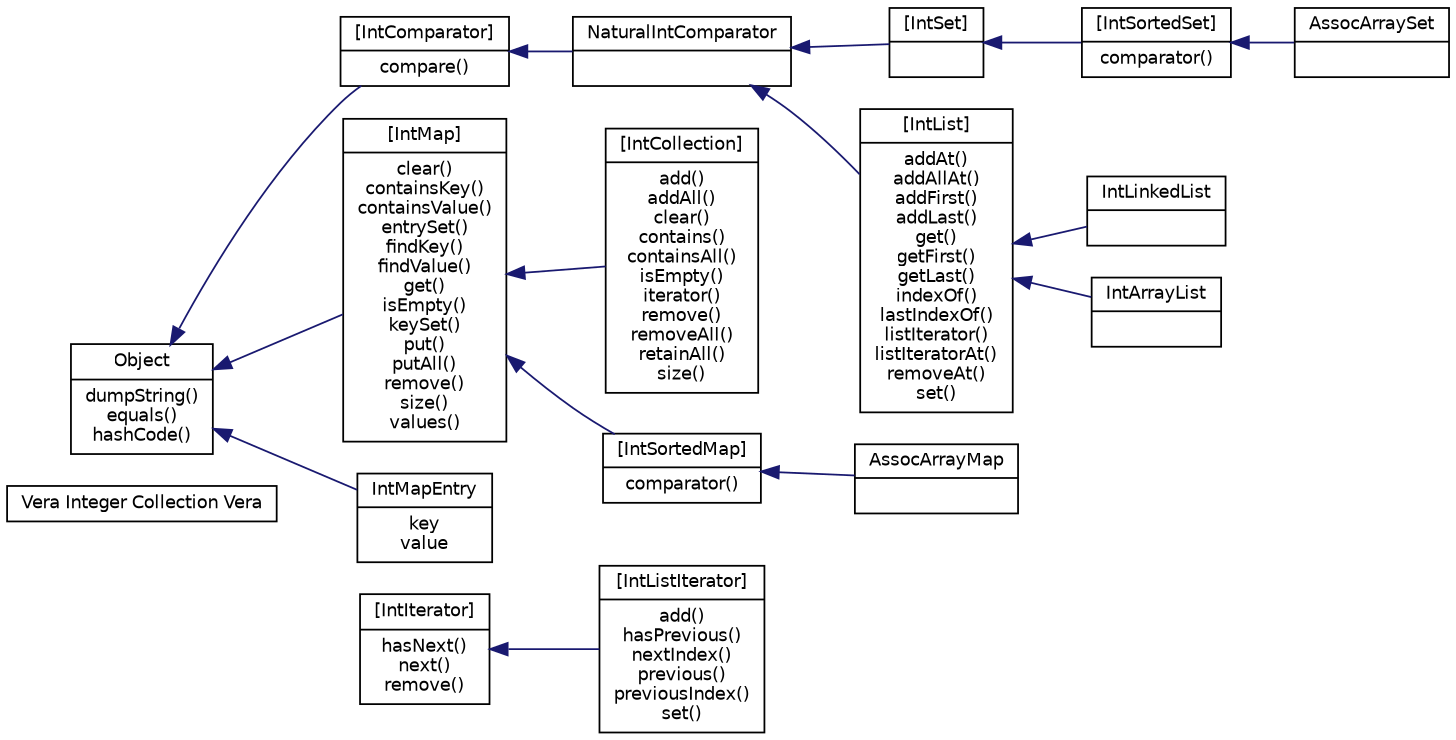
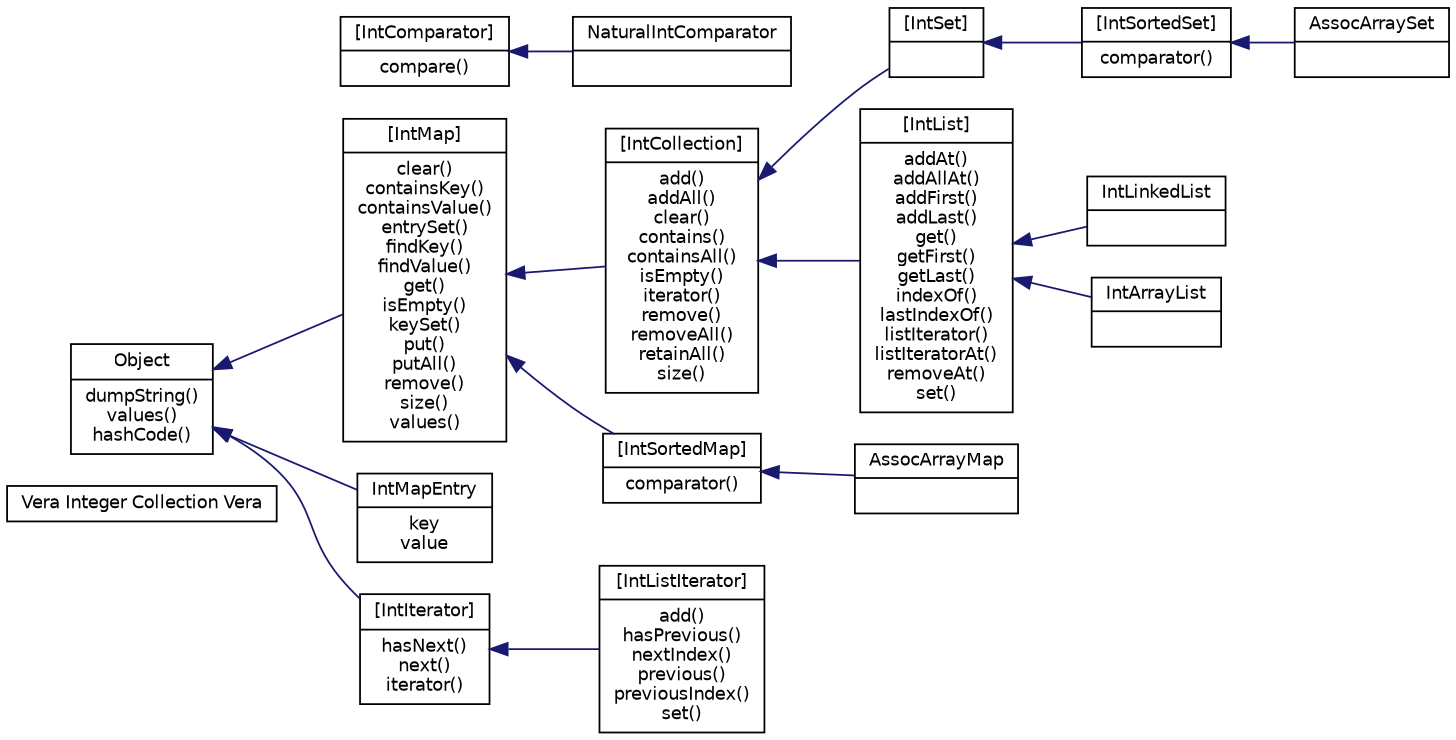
(849, 46) -> (828, 115)
(815, 132) -> (818, 261)
(260, 199) -> (305, 509)
(142, 416) -> (142, 416)
(425, 686) -> (425, 686)
